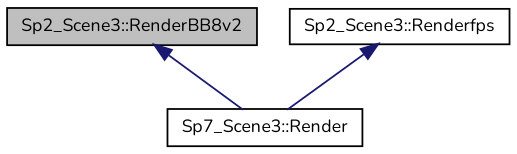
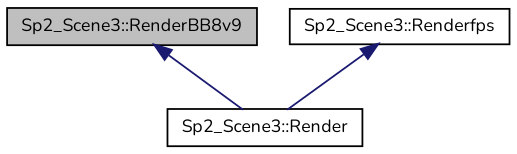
(132, 27) -> (132, 27)
(265, 128) -> (265, 128)
